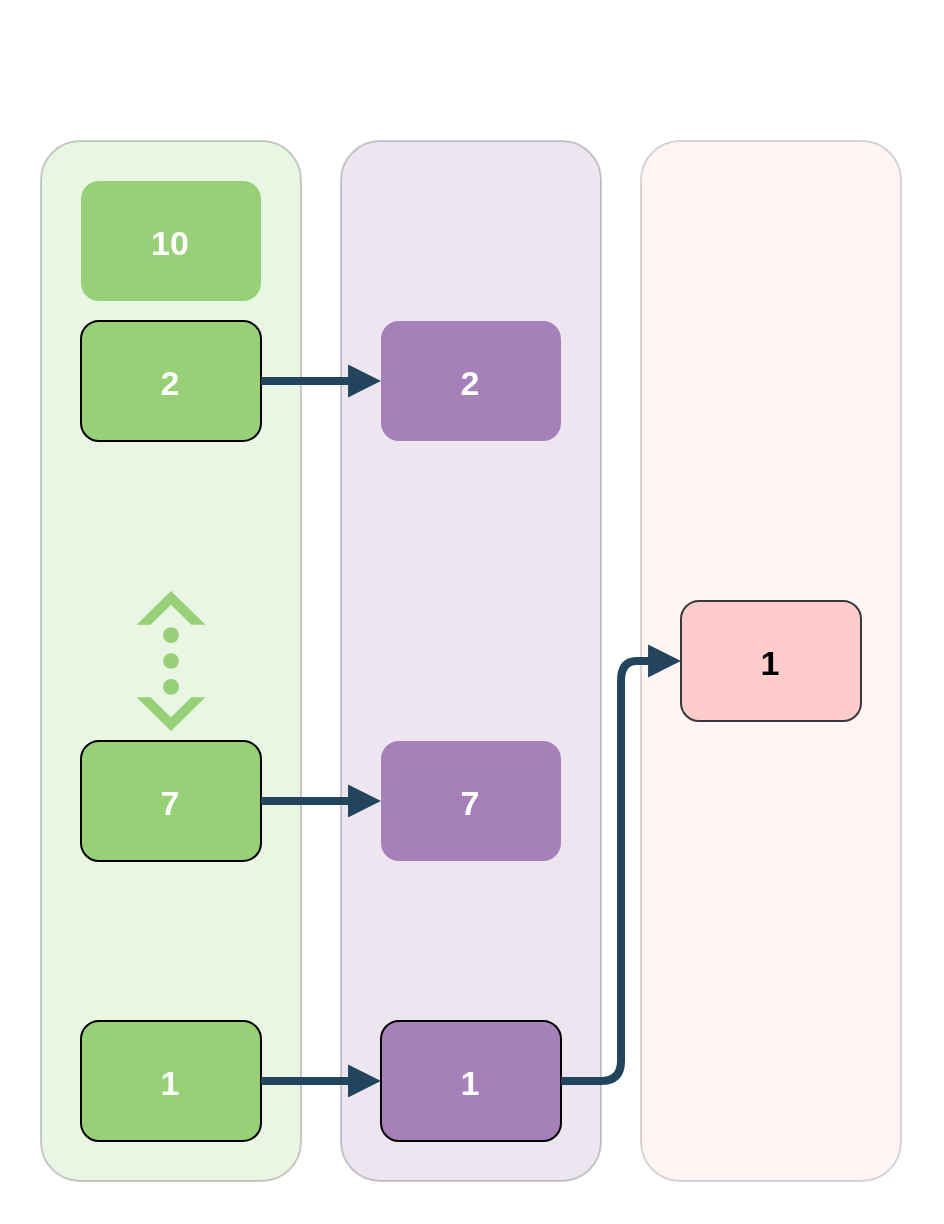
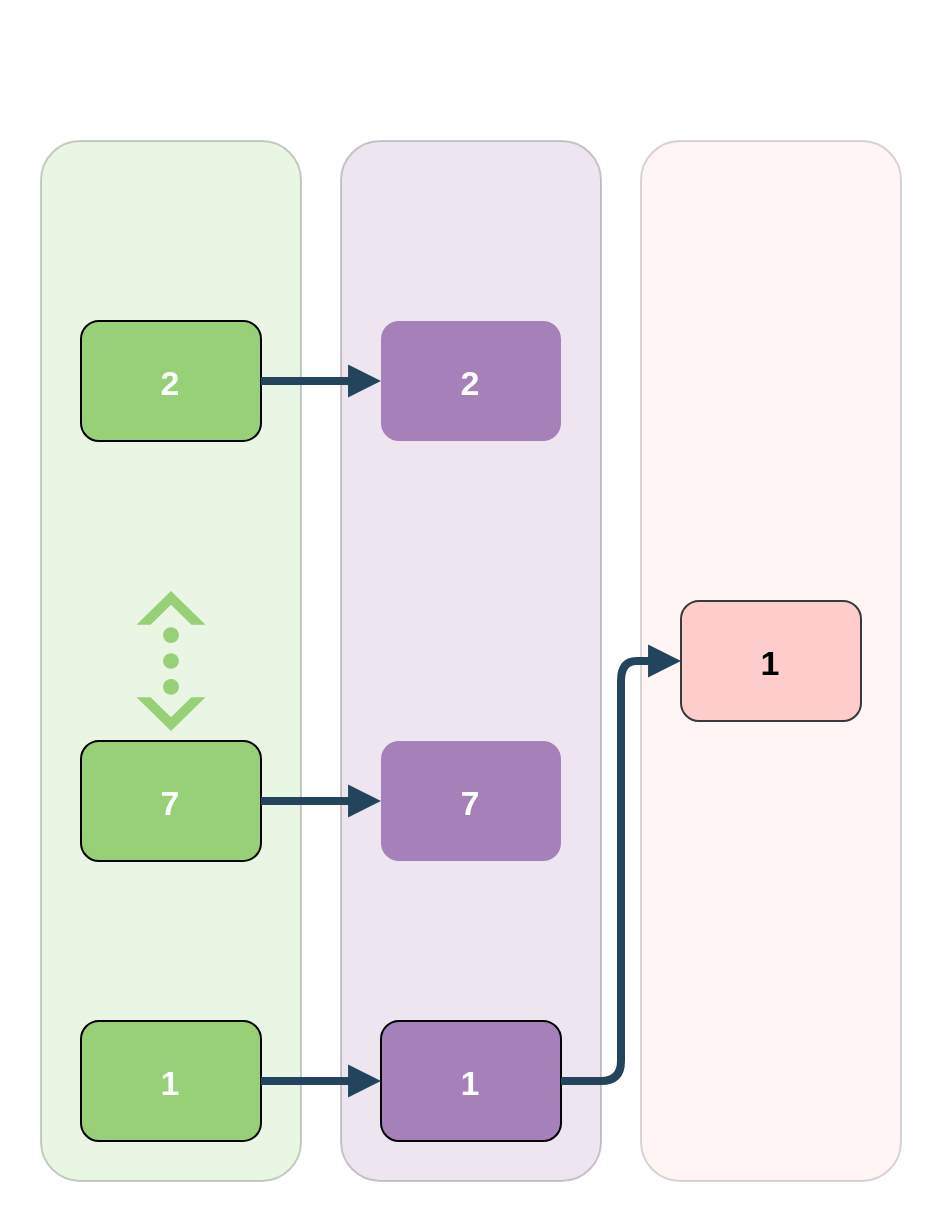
(171, 241) -> none
